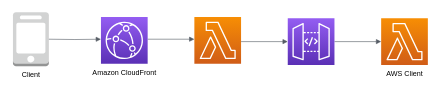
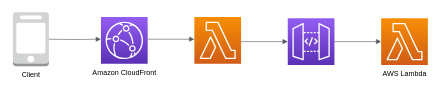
(405, 74) -> (405, 74)
